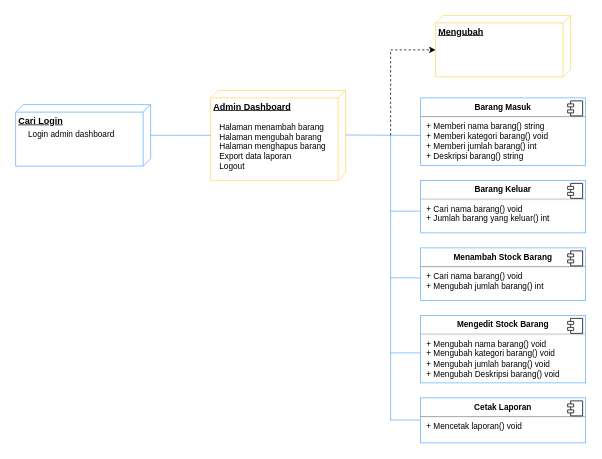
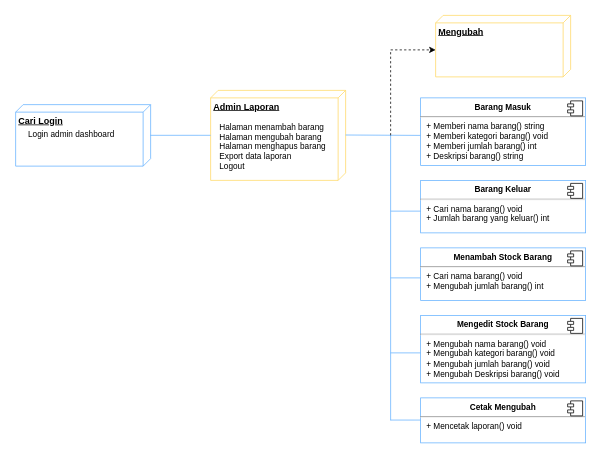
(249, 107) -> (244, 107)
(473, 398) -> (473, 398)
